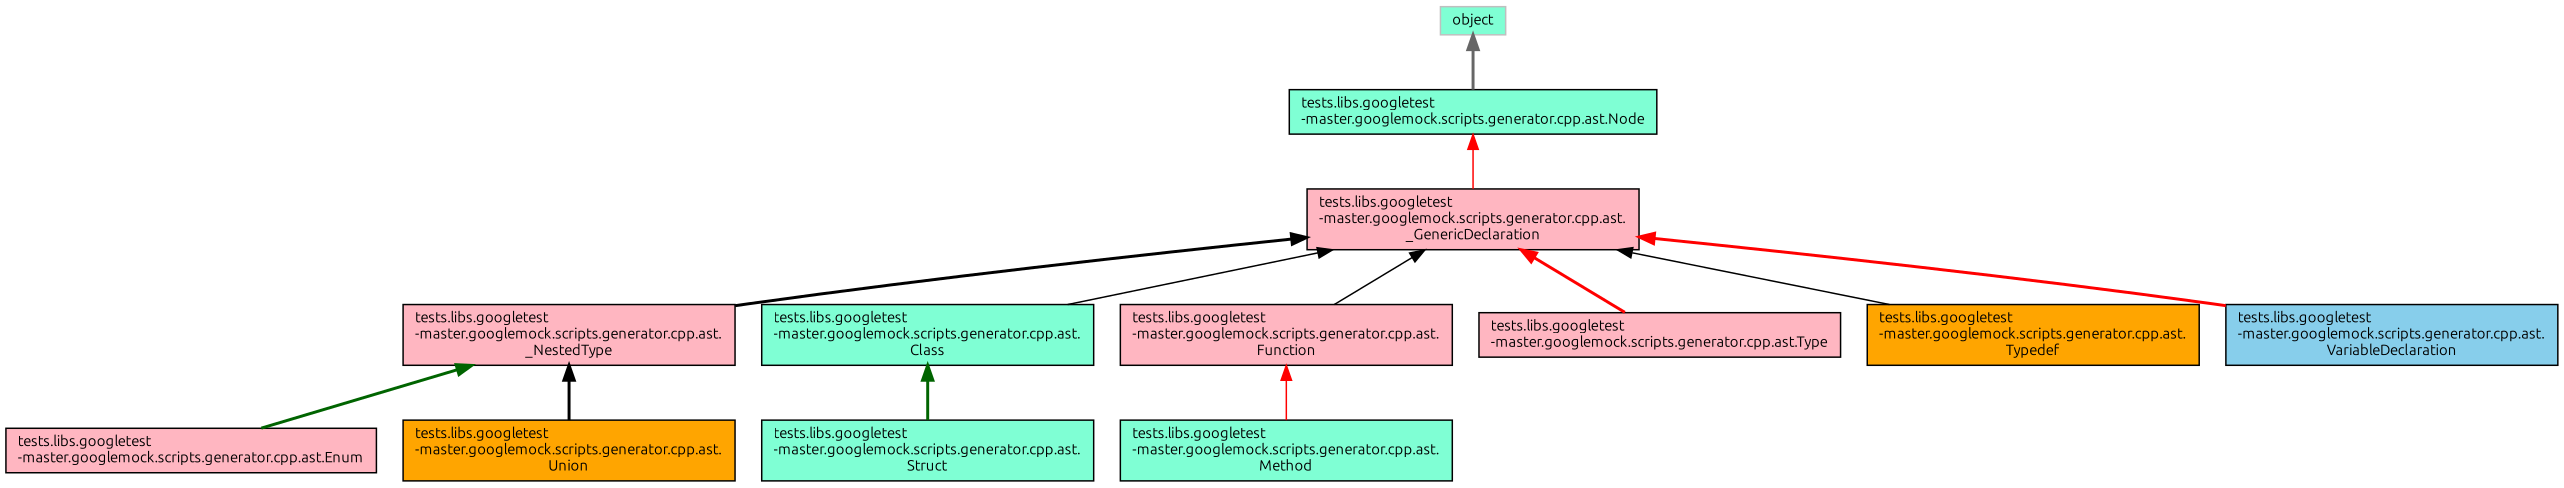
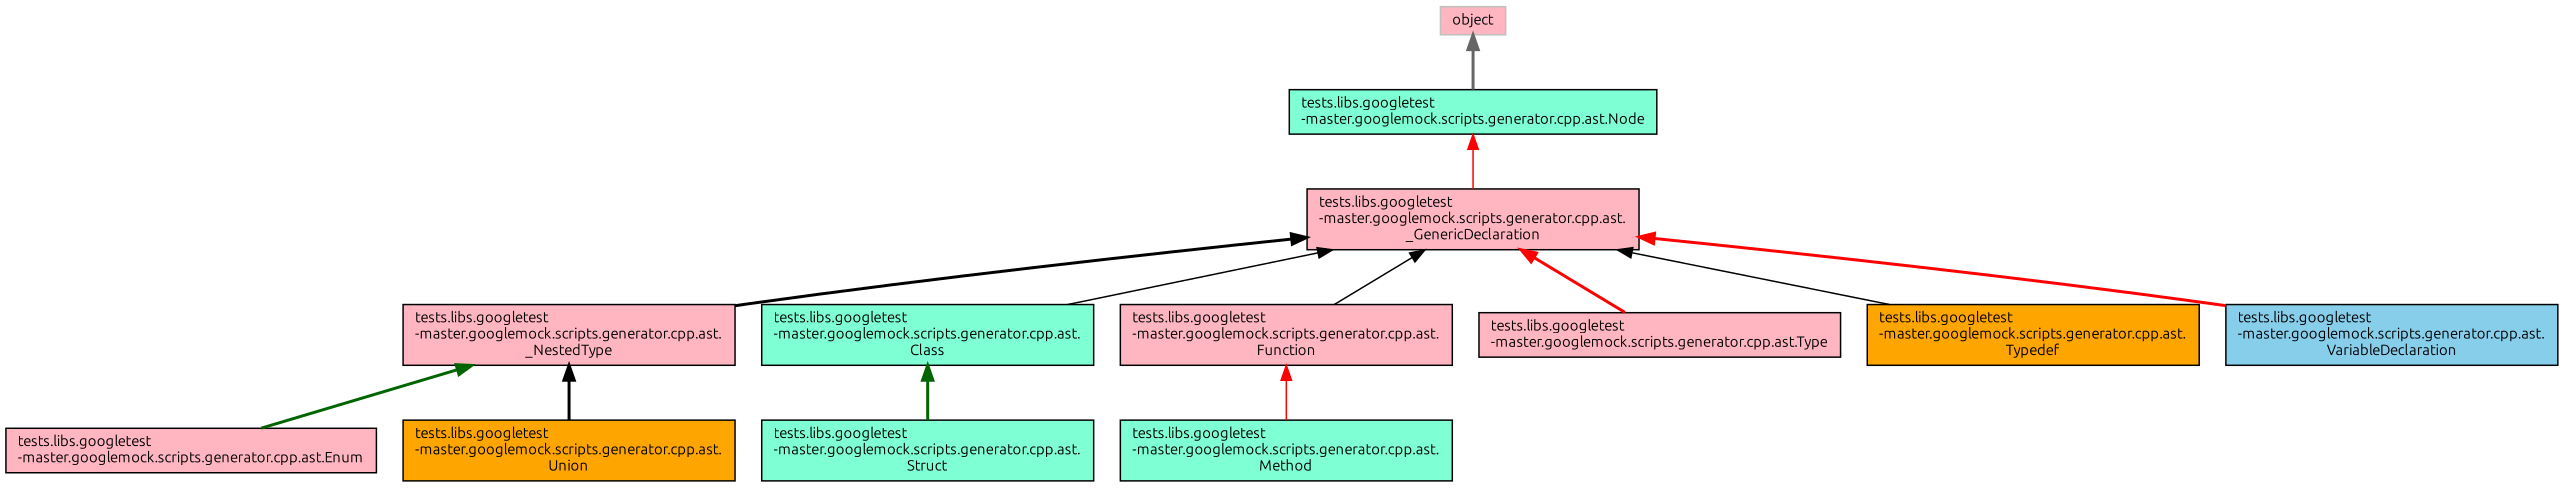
(1473, 21) -> (1473, 21)
